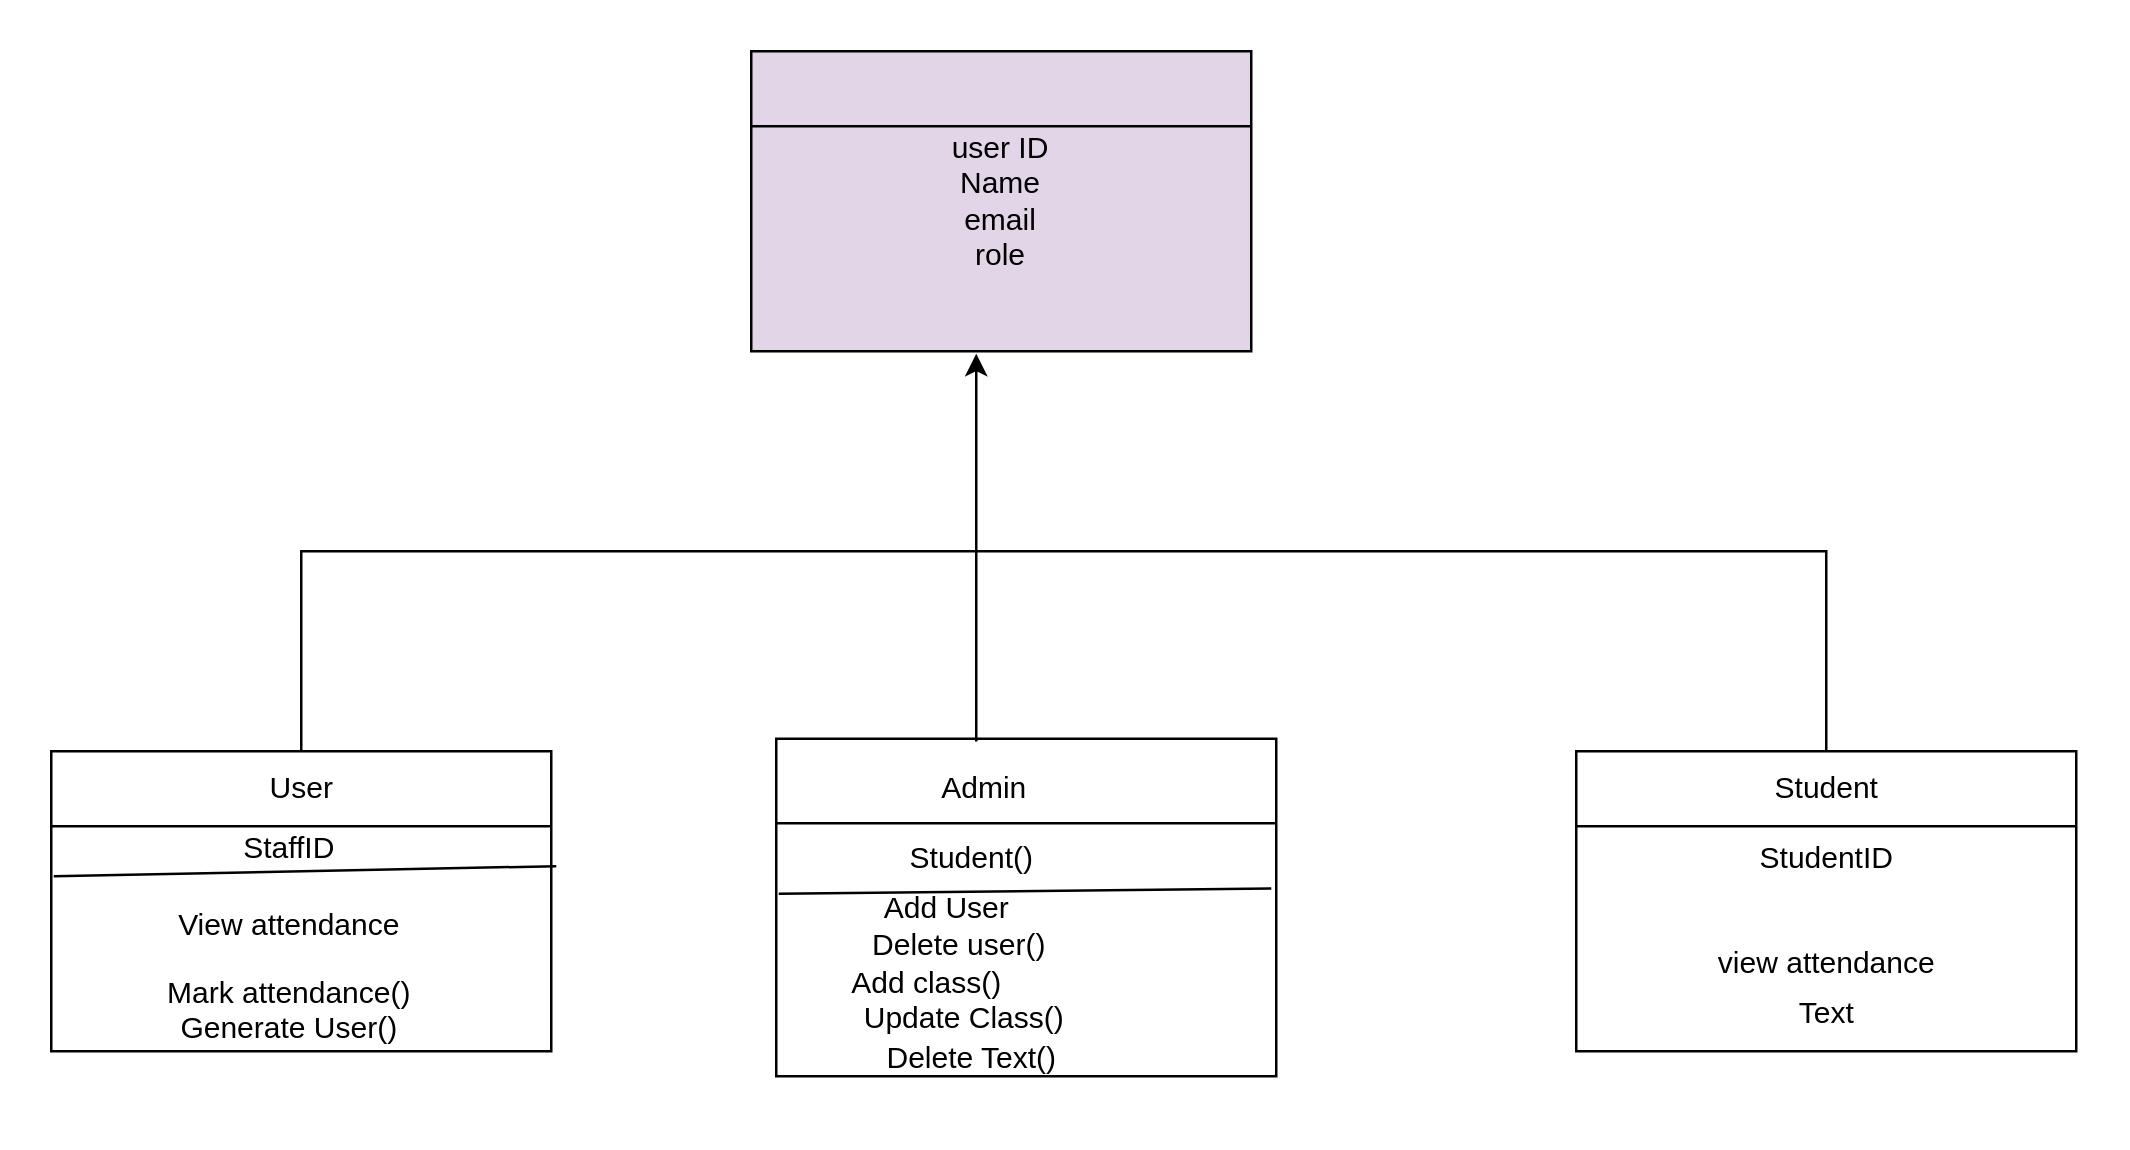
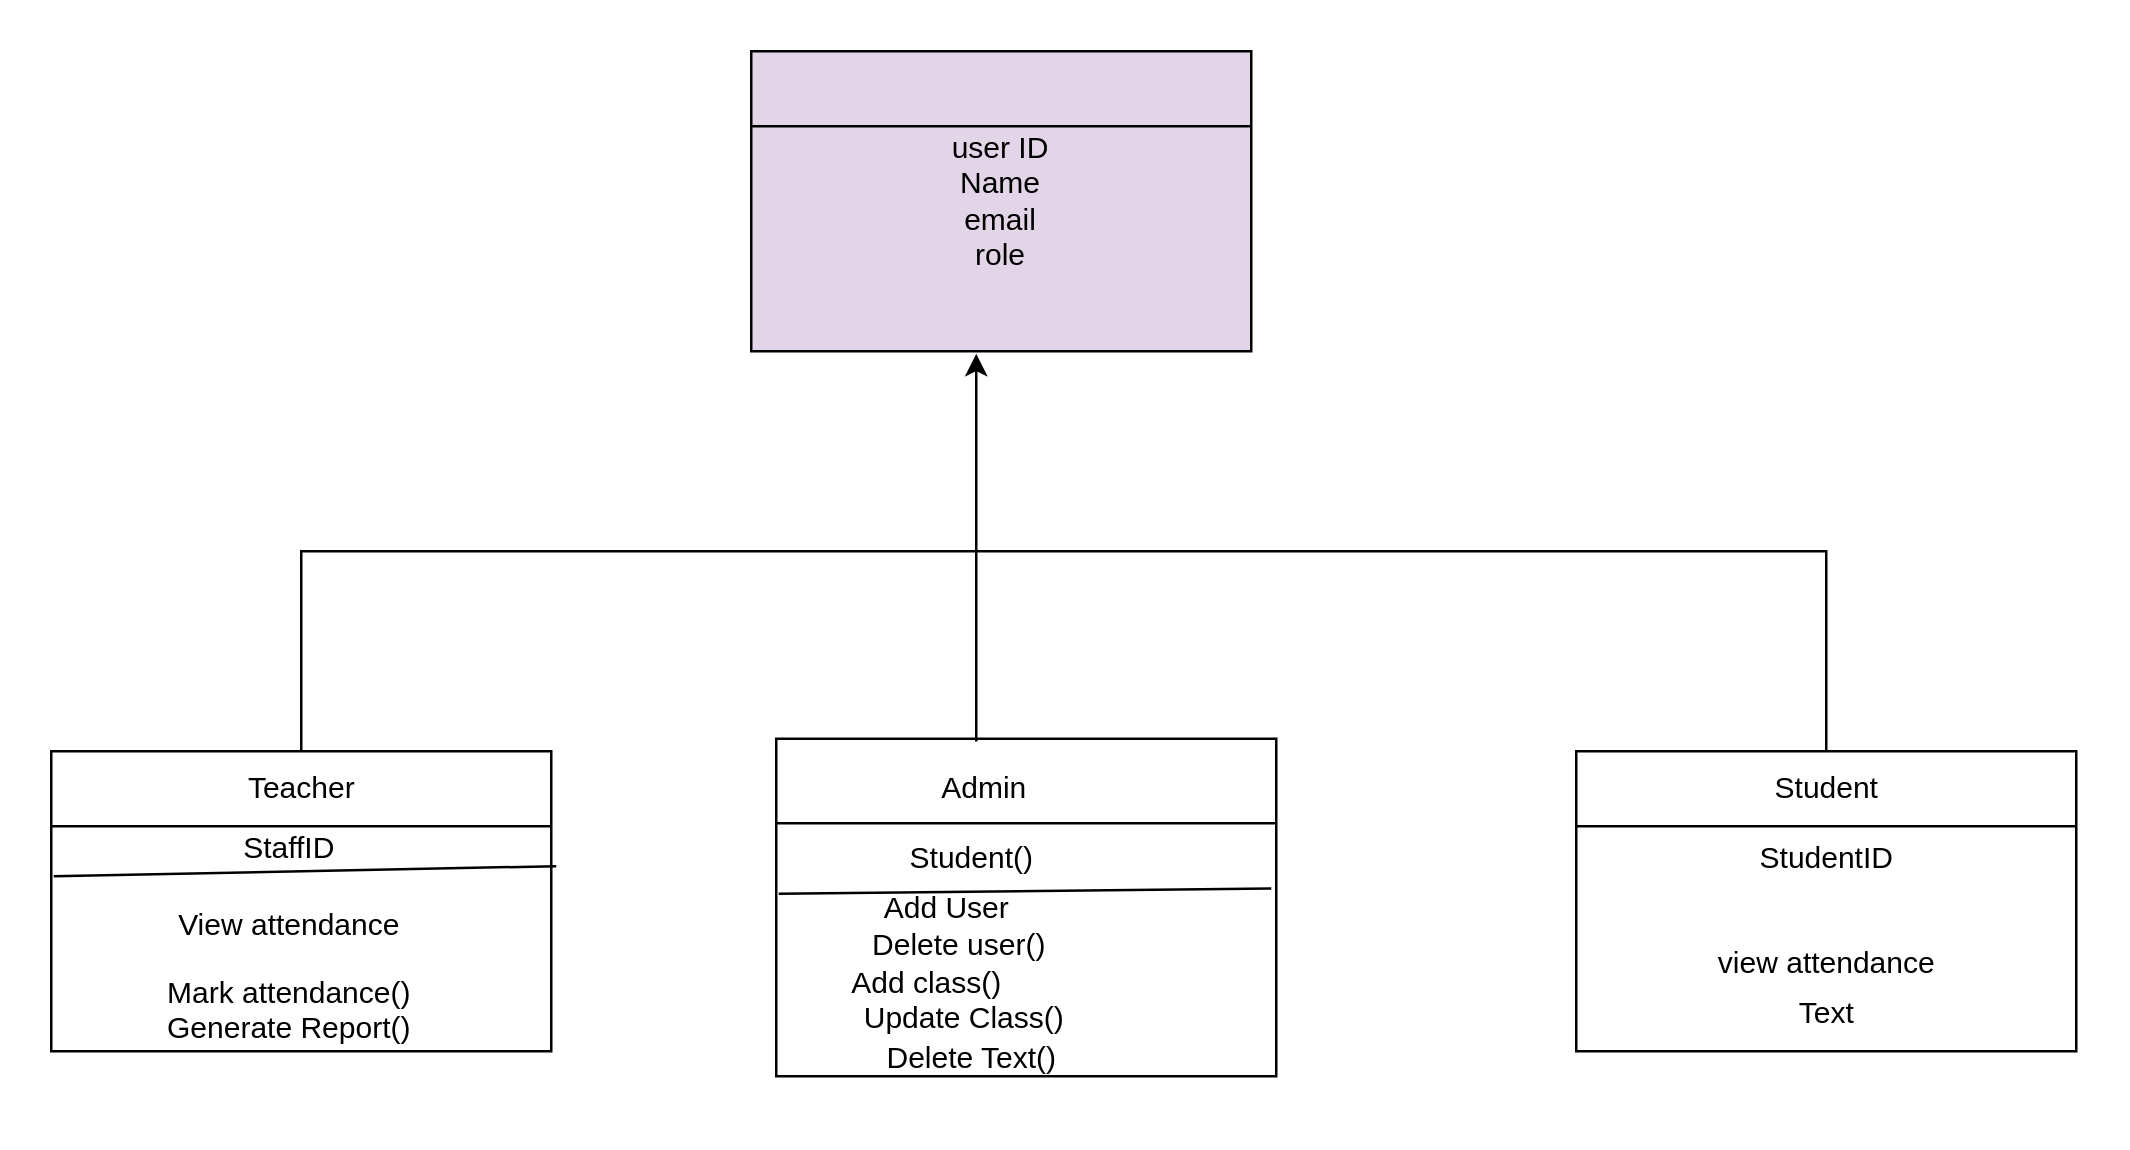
(303, 789) -> (303, 789)
(290, 1029) -> (290, 1029)
